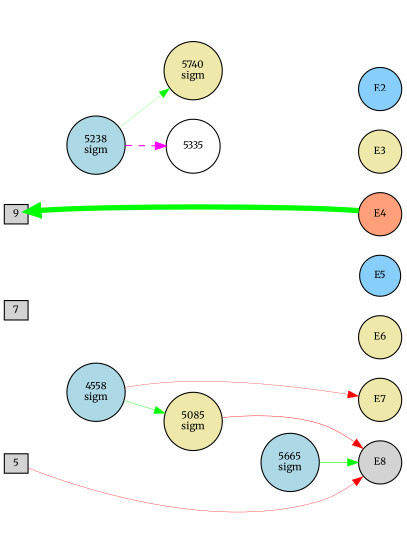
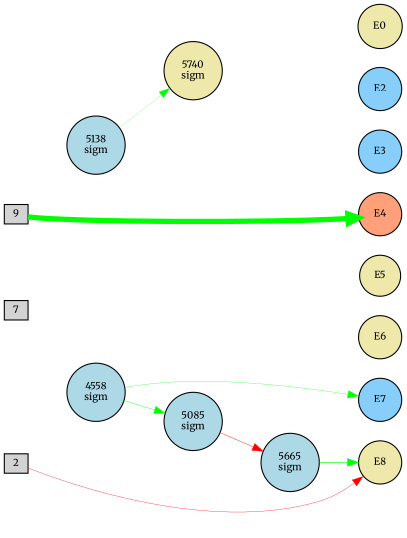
none -> (380, 26)
(96, 145) -> (96, 145)
(193, 146) -> none
(380, 152) -> (380, 152)
(199, 207) -> (188, 221)
(380, 276) -> (380, 276)
(236, 382) -> (236, 382)
(380, 400) -> (380, 400)
(291, 418) -> (237, 440)
(193, 421) -> (193, 421)
(380, 462) -> (380, 462)
(16, 464) -> (16, 464)
